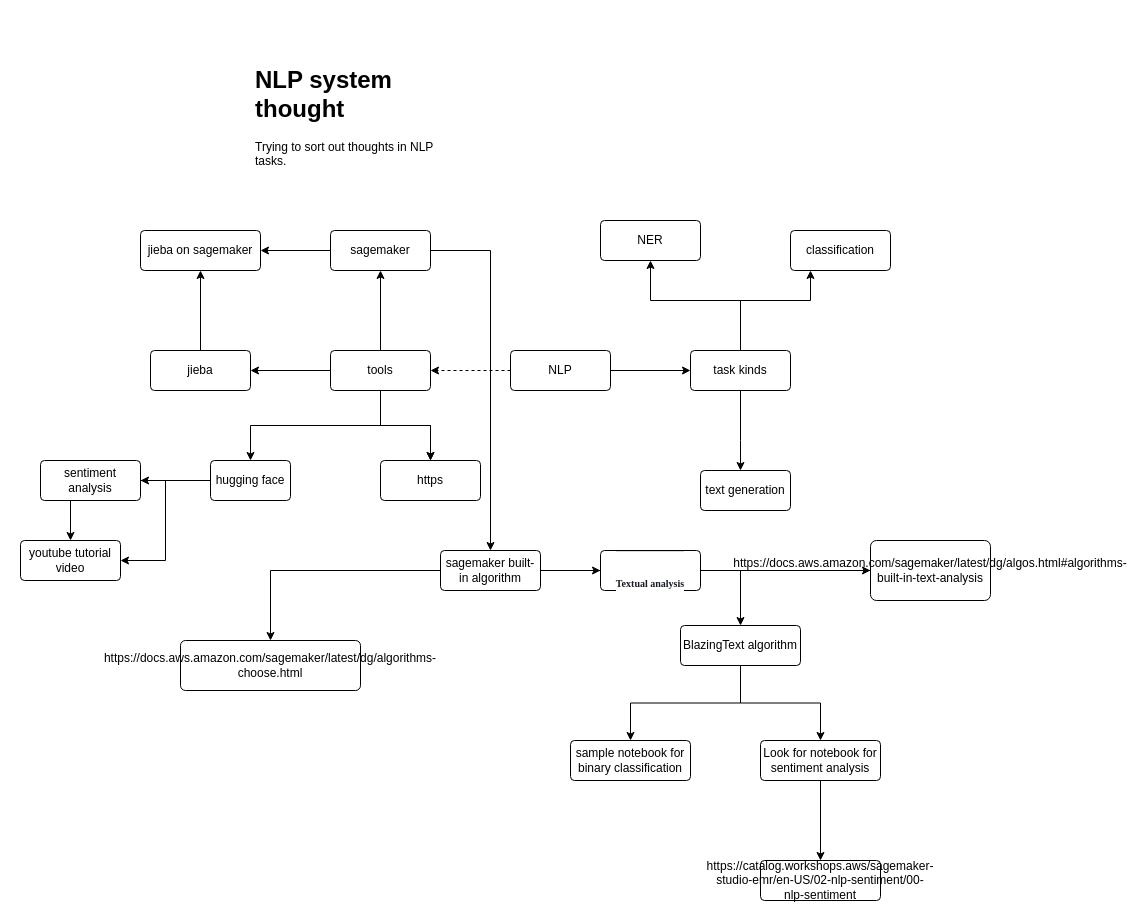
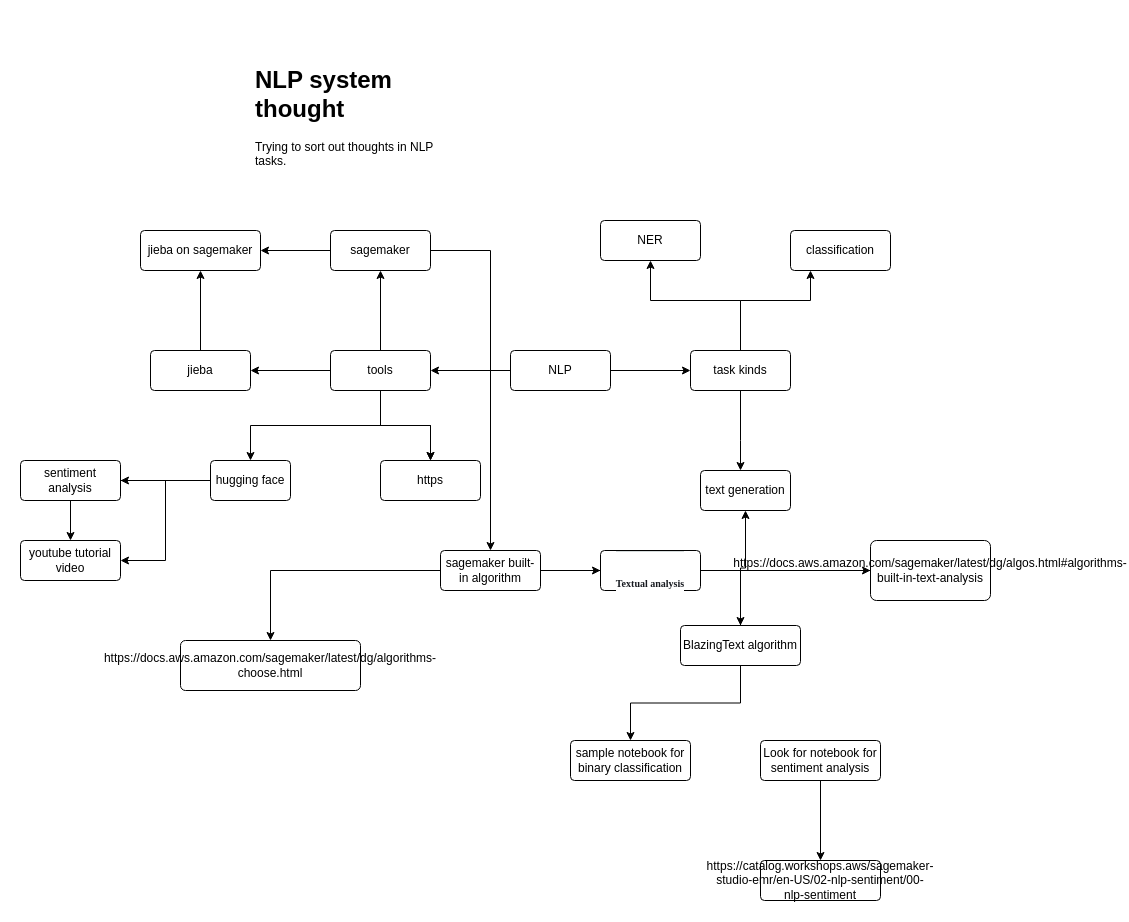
(473, 371) -> (473, 371)
(91, 481) -> (71, 481)
(797, 703) -> (746, 545)
